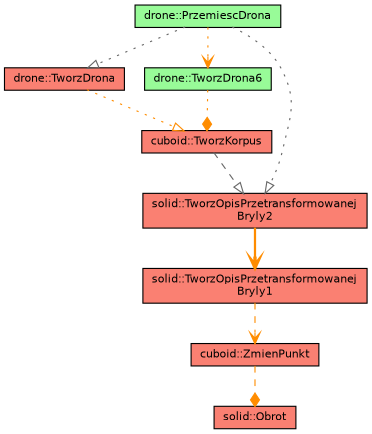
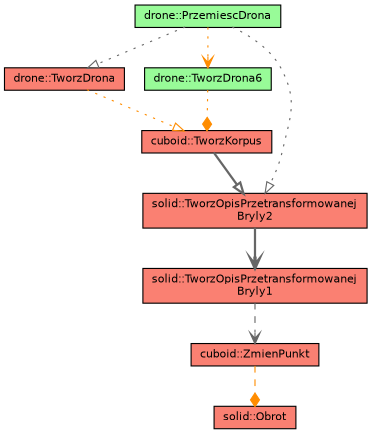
(225, 168) -> (225, 168)
(255, 243) -> (255, 243)
(255, 318) -> (255, 318)
